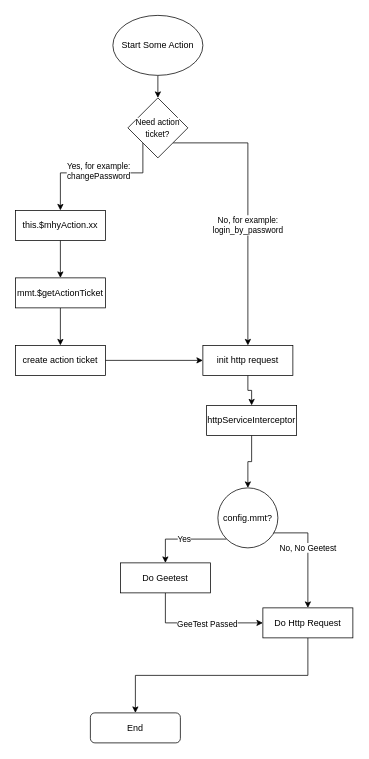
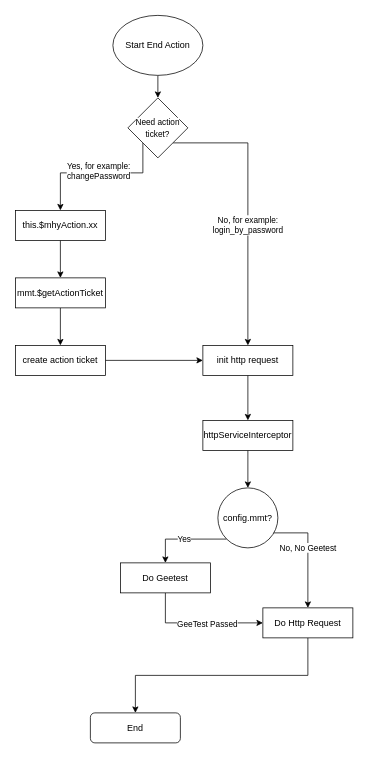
(158, 45) -> (158, 45)
(252, 420) -> (248, 435)
